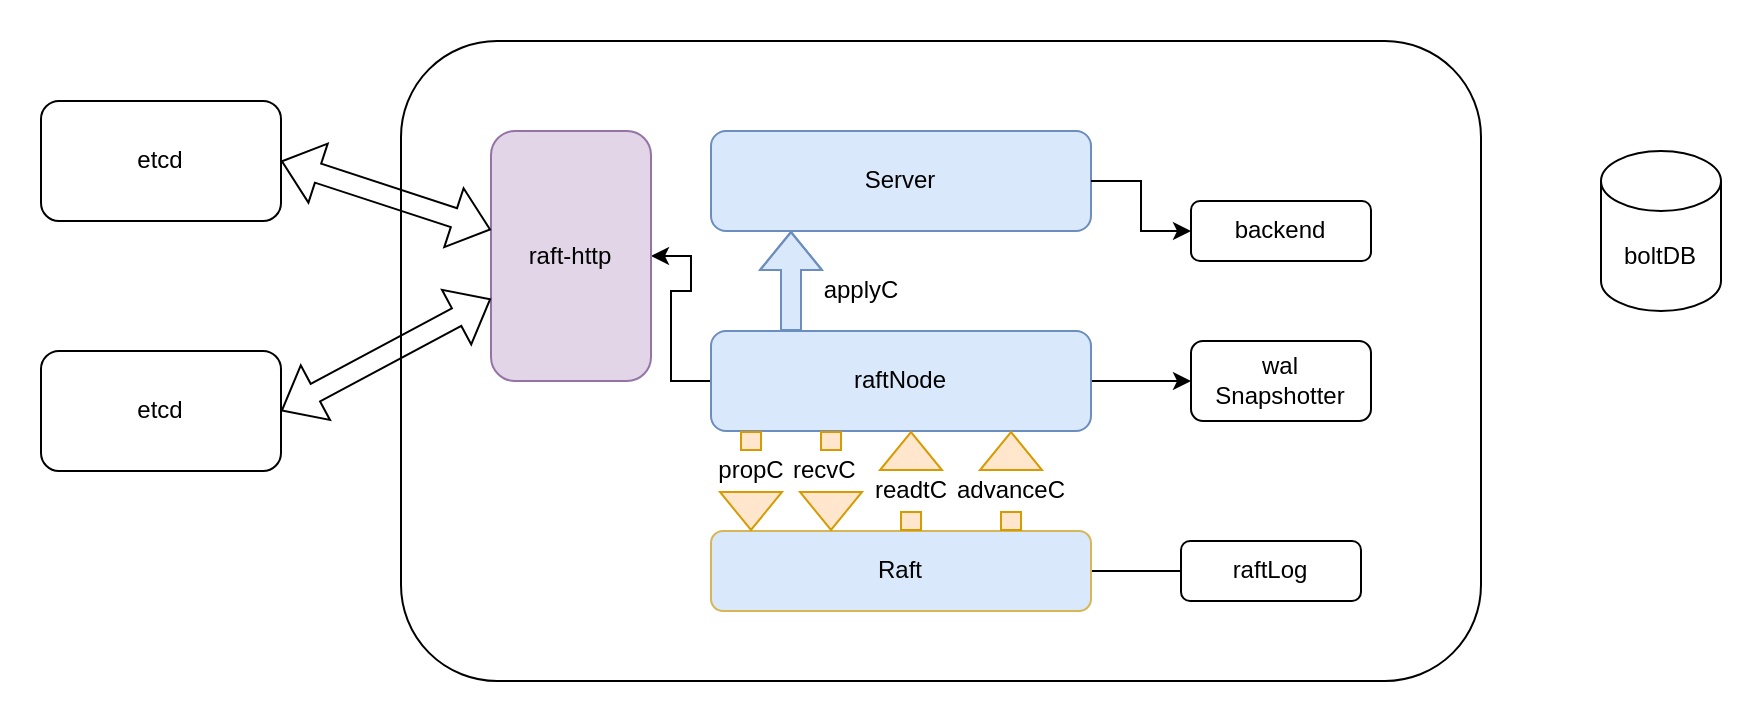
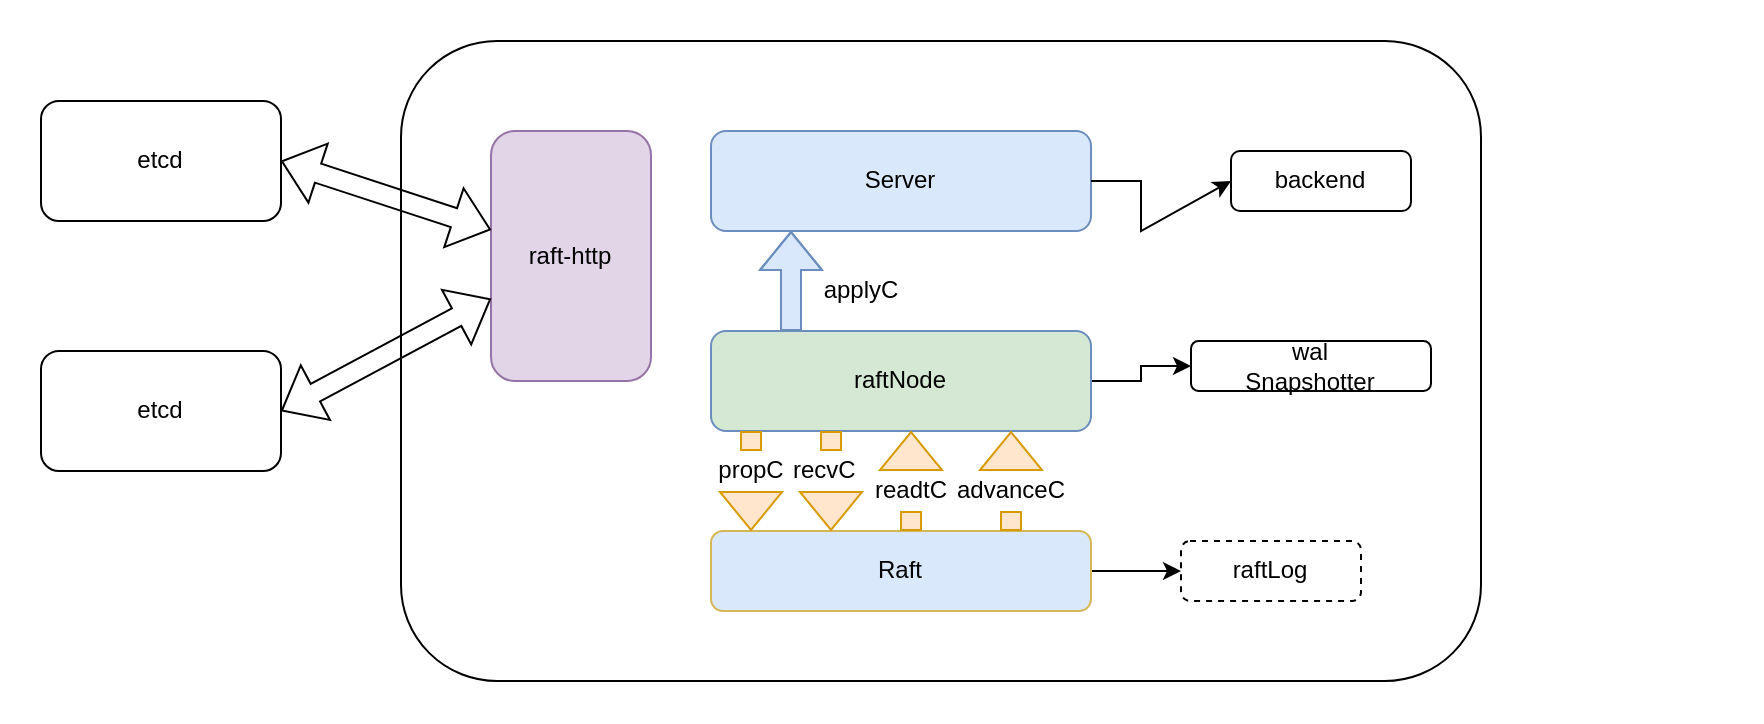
(1281, 231) -> (1321, 181)
(1661, 231) -> none
(671, 315) -> none
(901, 381) -> (901, 381)
(1281, 381) -> (1311, 366)
(1172, 571) -> (1166, 571)
(1271, 571) -> (1271, 571)
